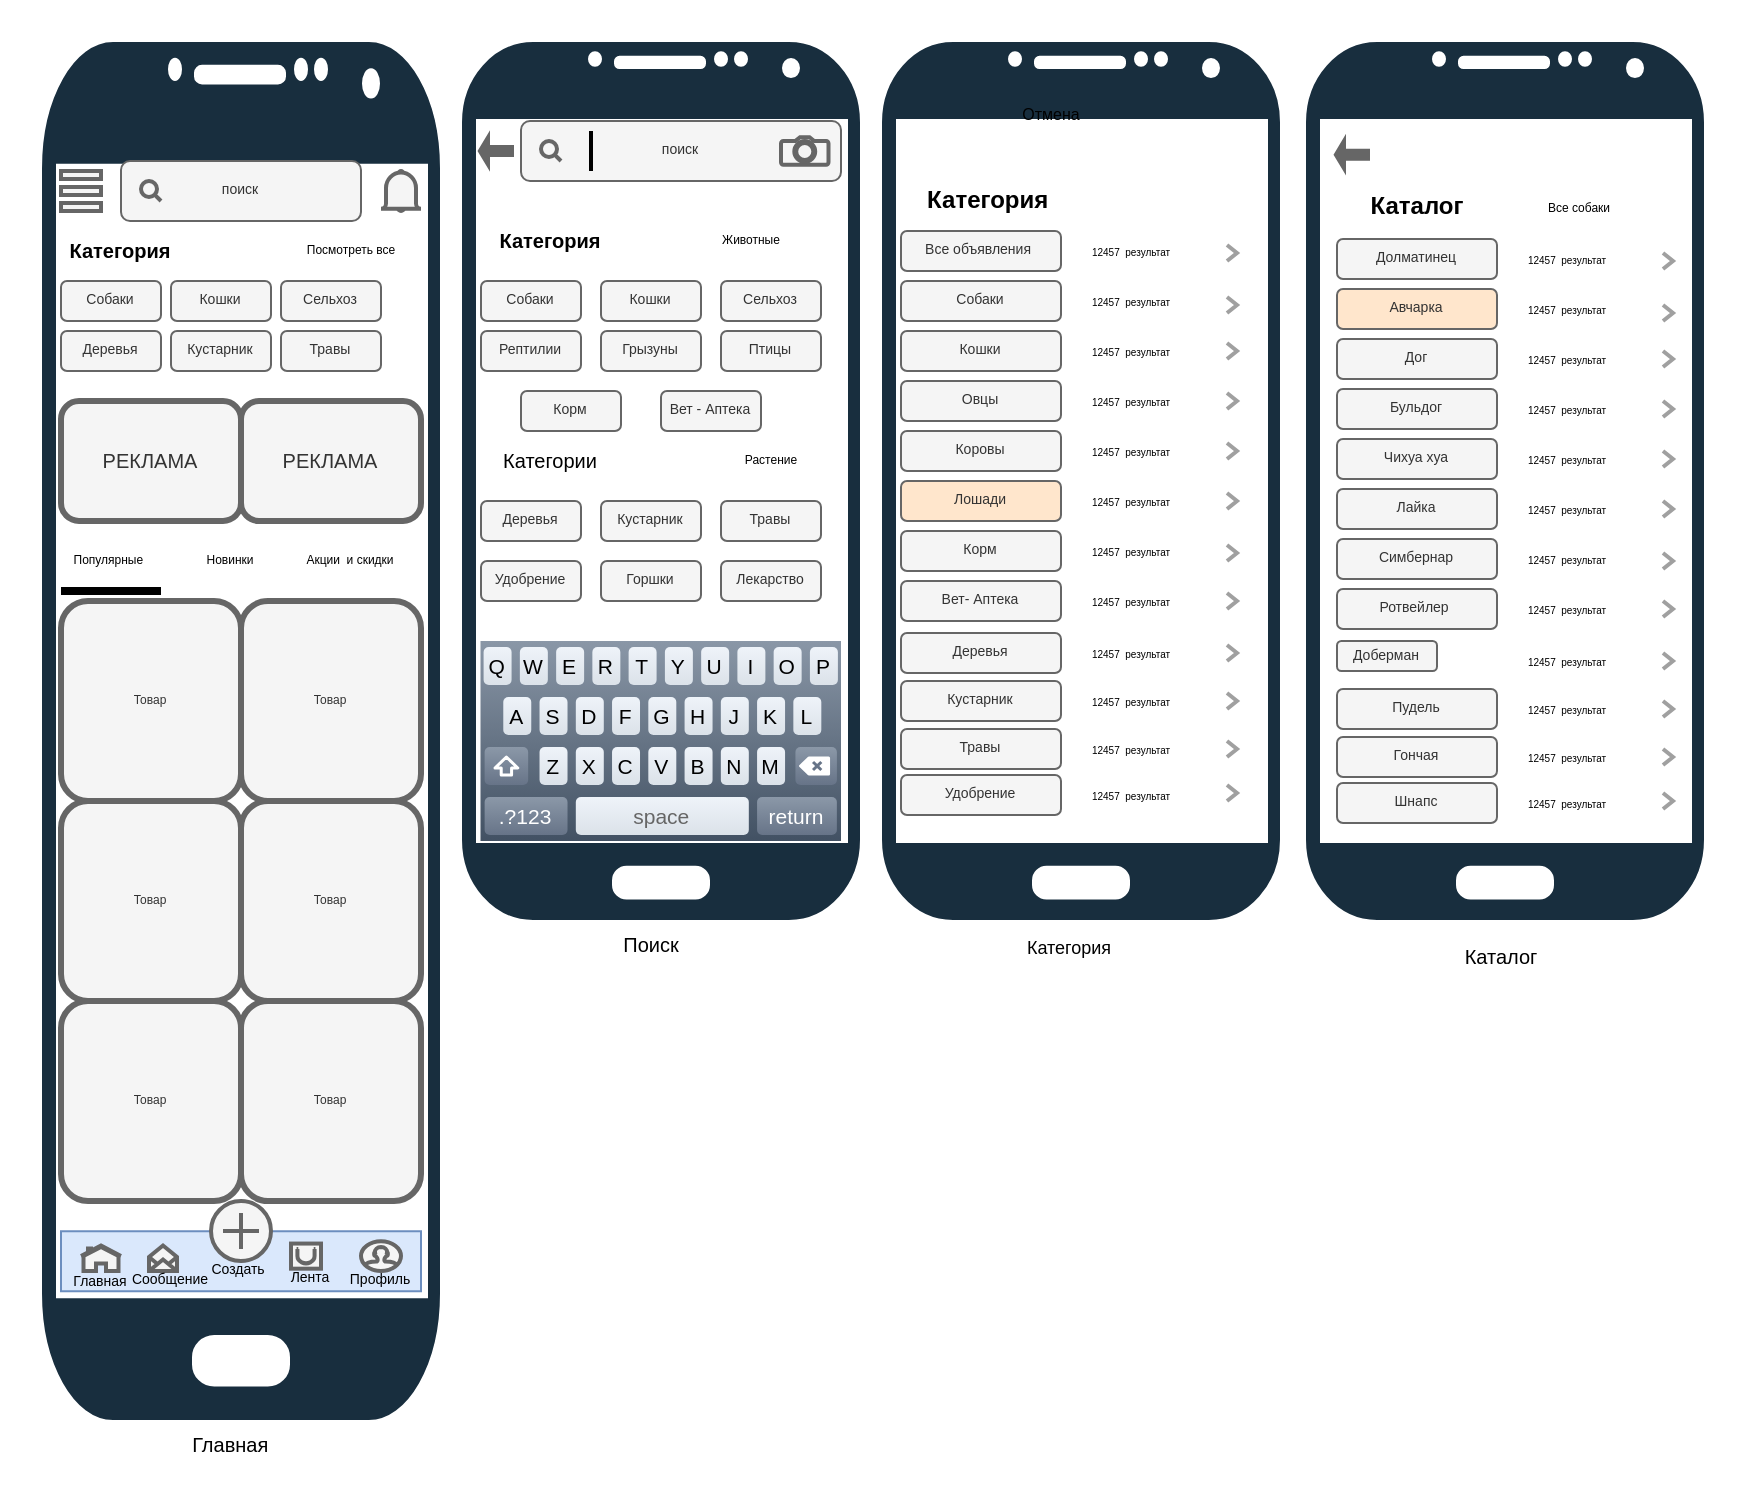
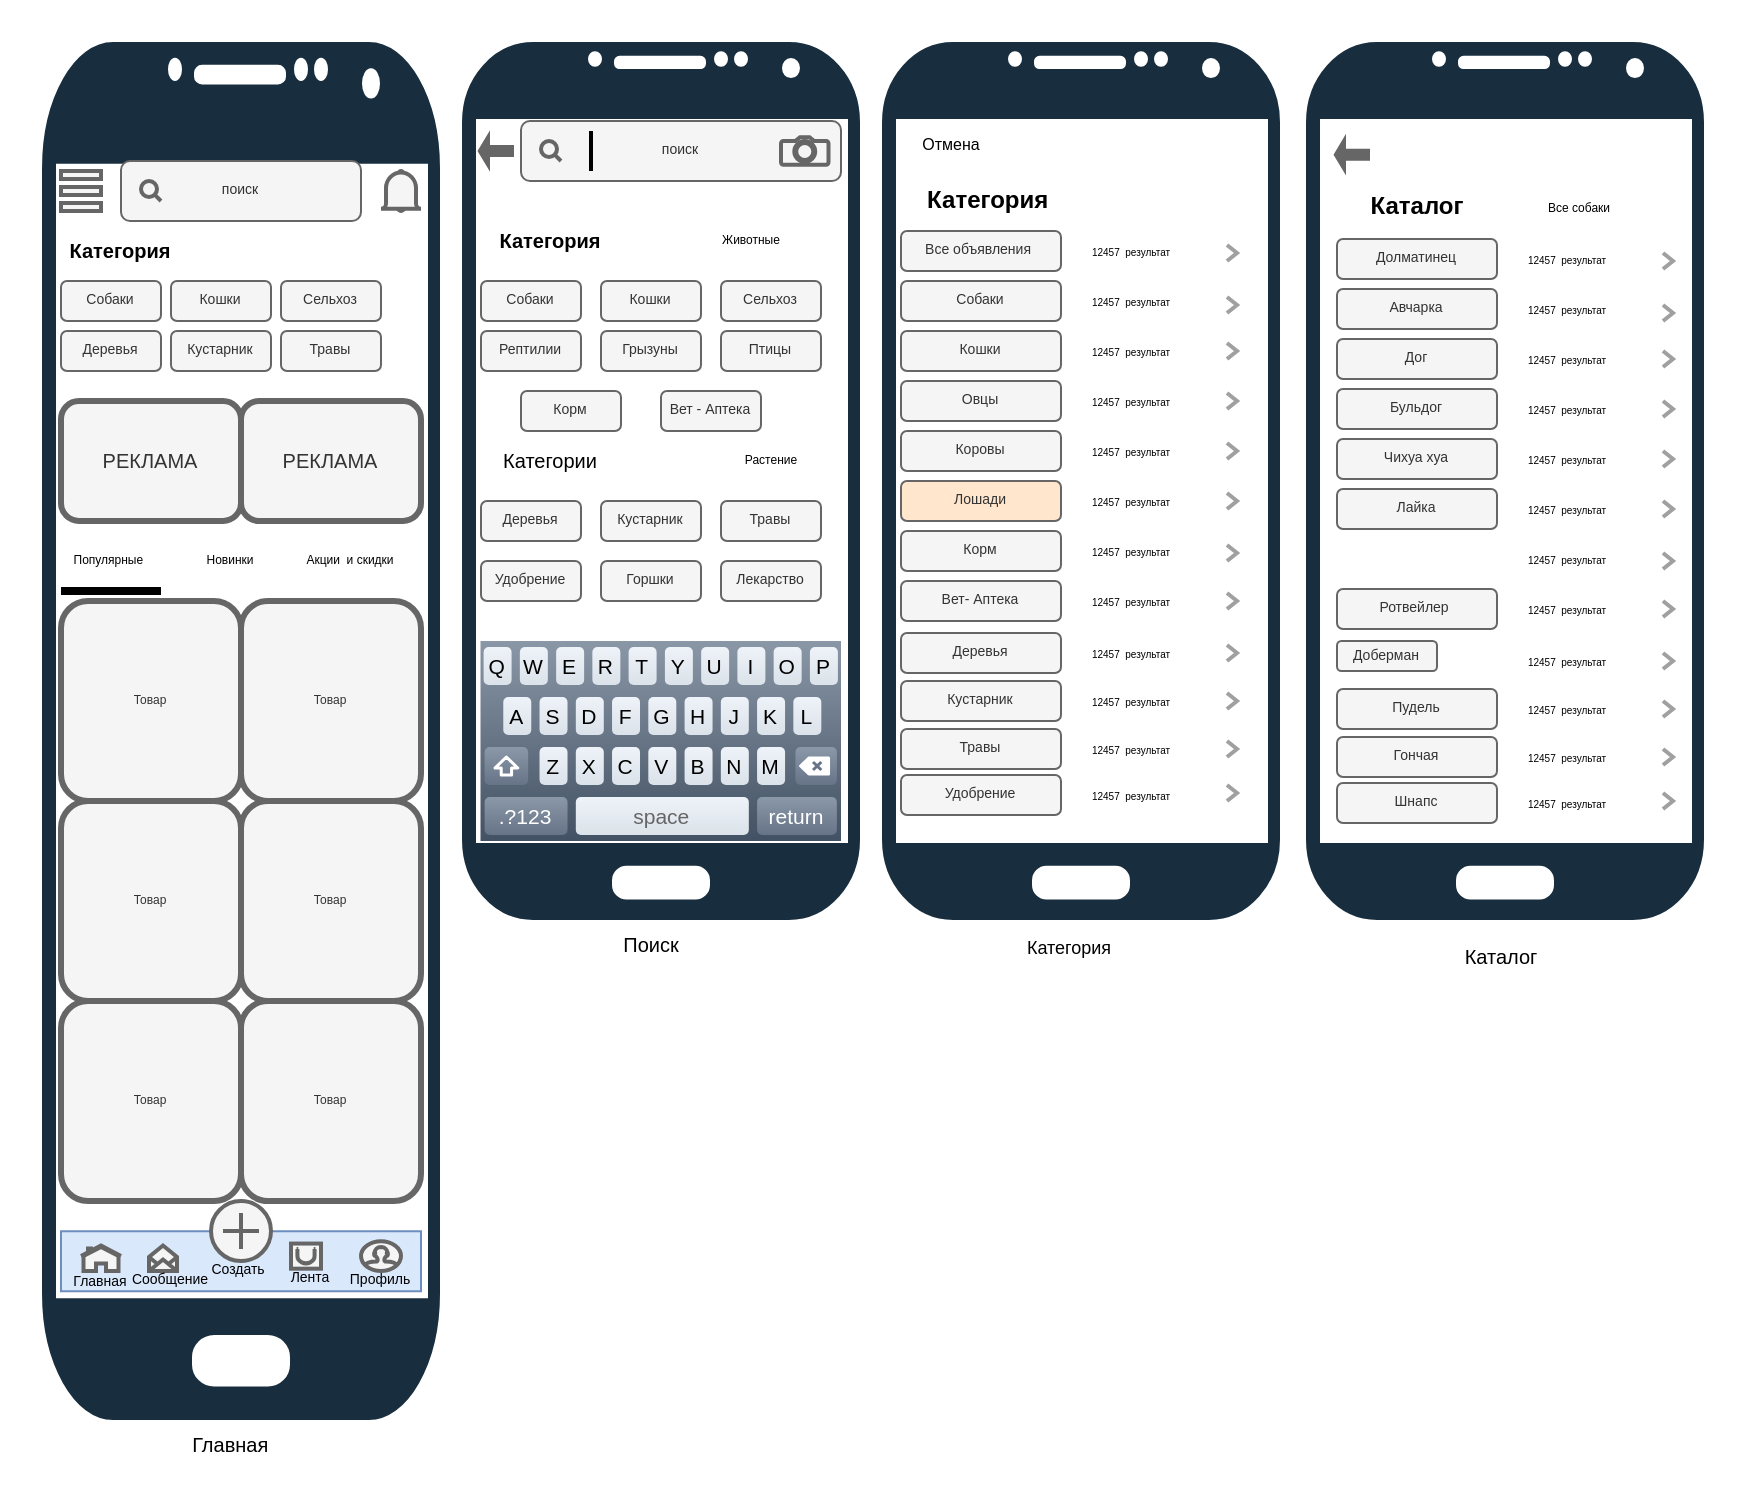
(1051, 115) -> (951, 145)
(351, 251) -> none
(1417, 309) -> (1417, 309)
(1417, 559) -> none
